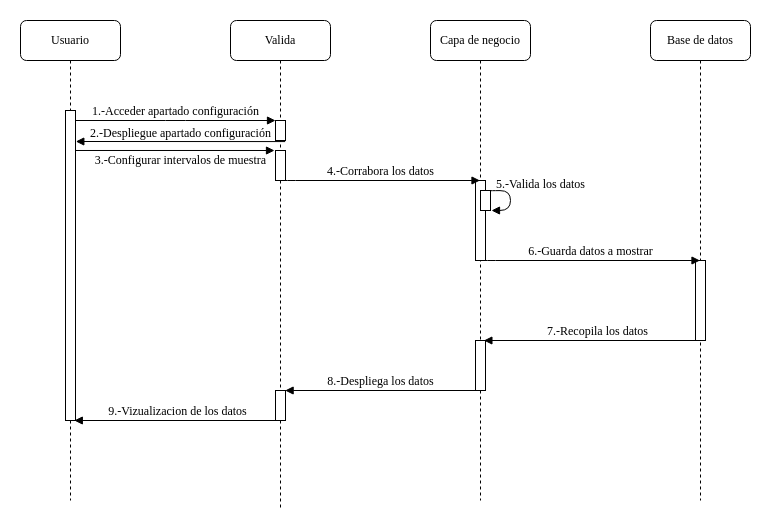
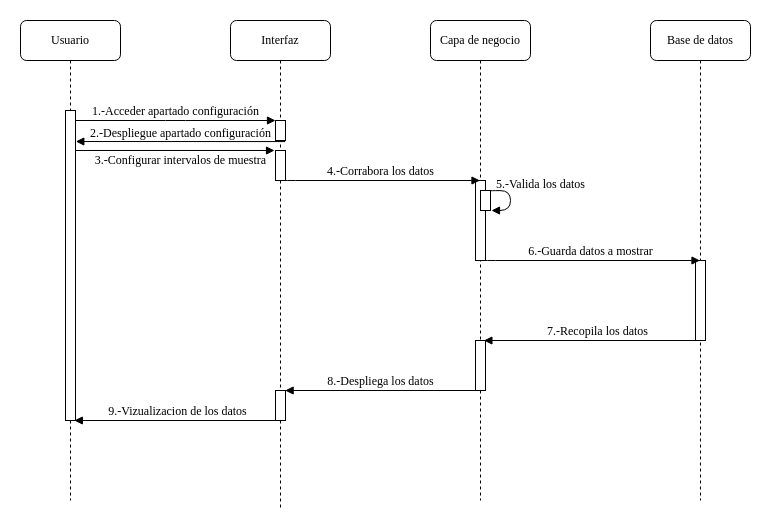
(281, 41) -> (281, 41)
